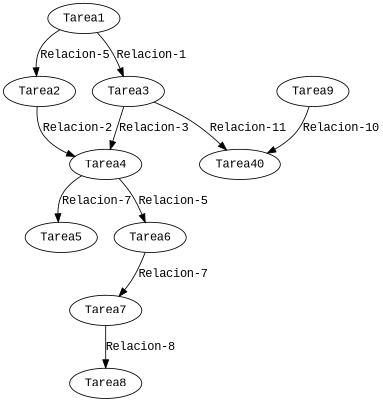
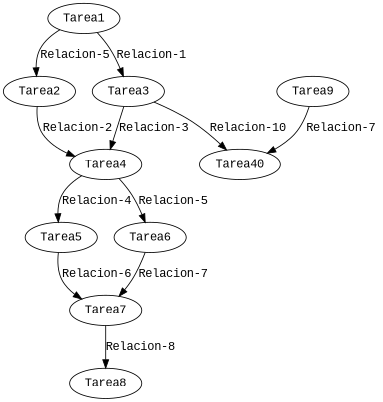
(248, 128) -> (248, 128)
(341, 128) -> (341, 128)
(97, 201) -> (97, 201)
none -> (60, 276)
